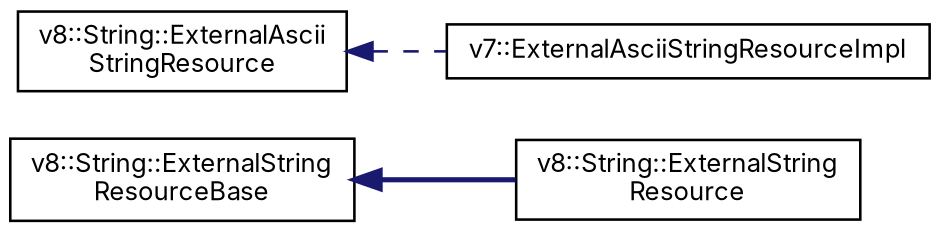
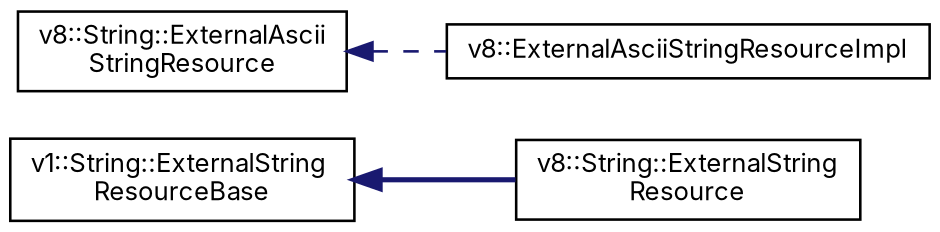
(688, 51) -> (688, 51)
(182, 180) -> (182, 180)
